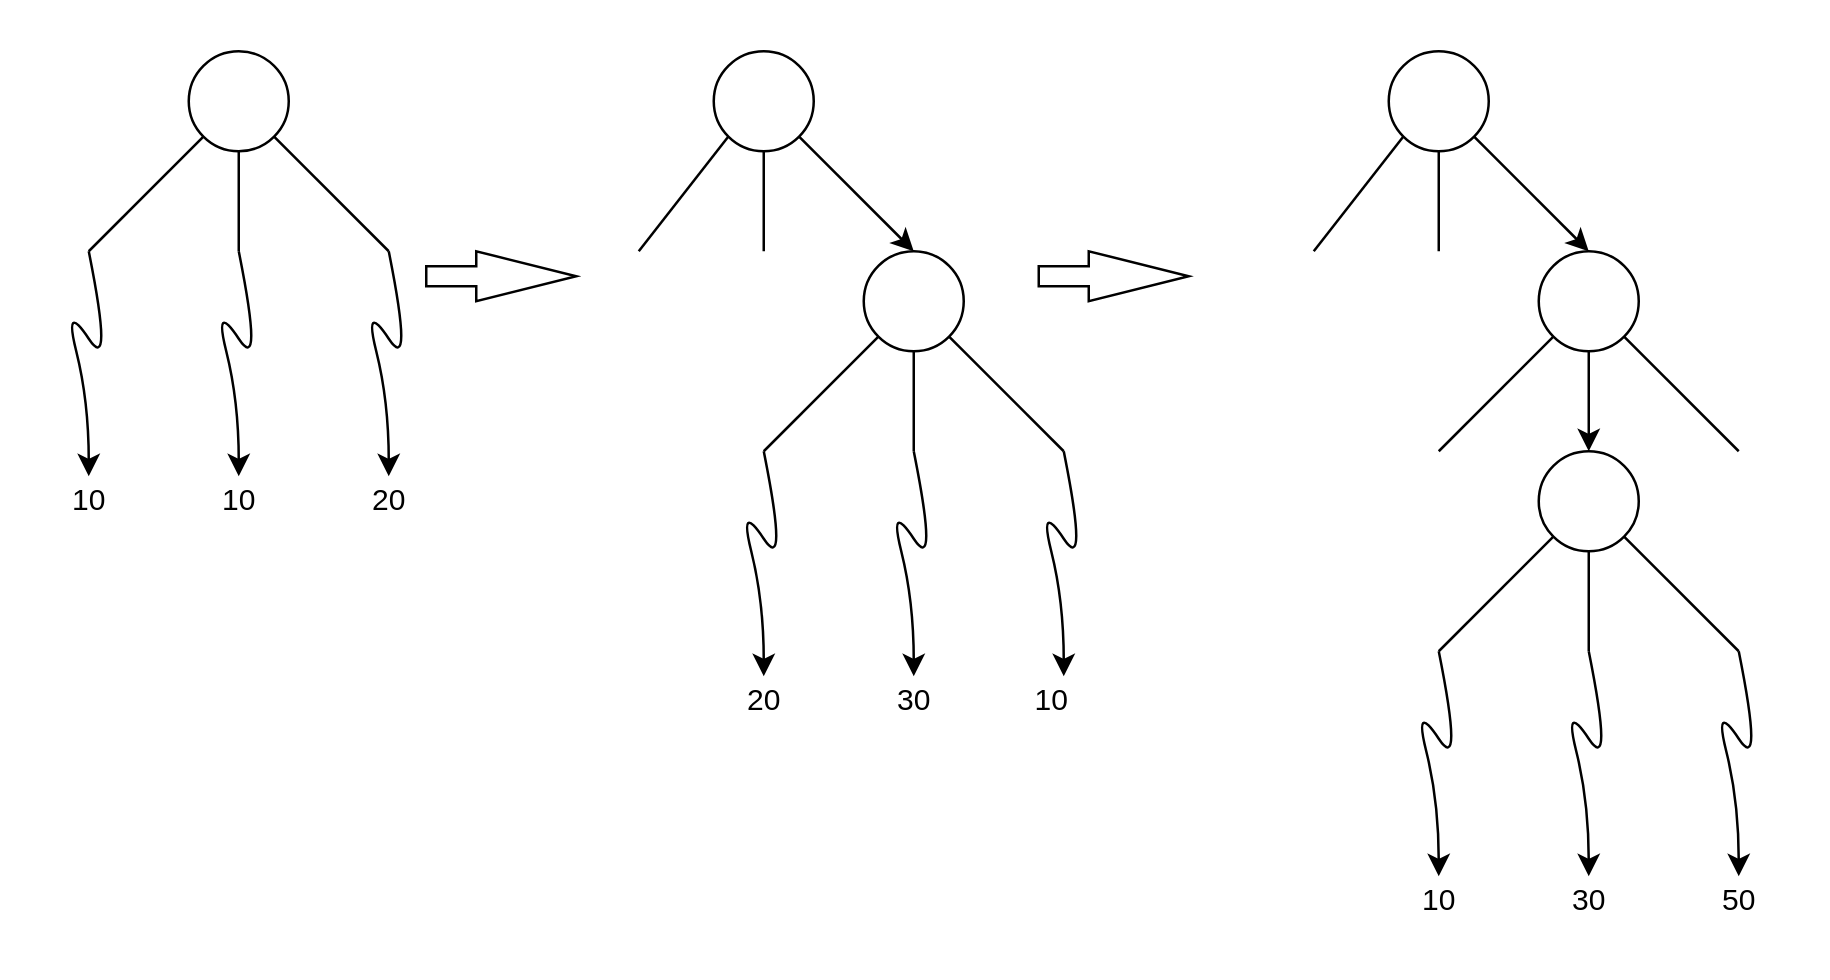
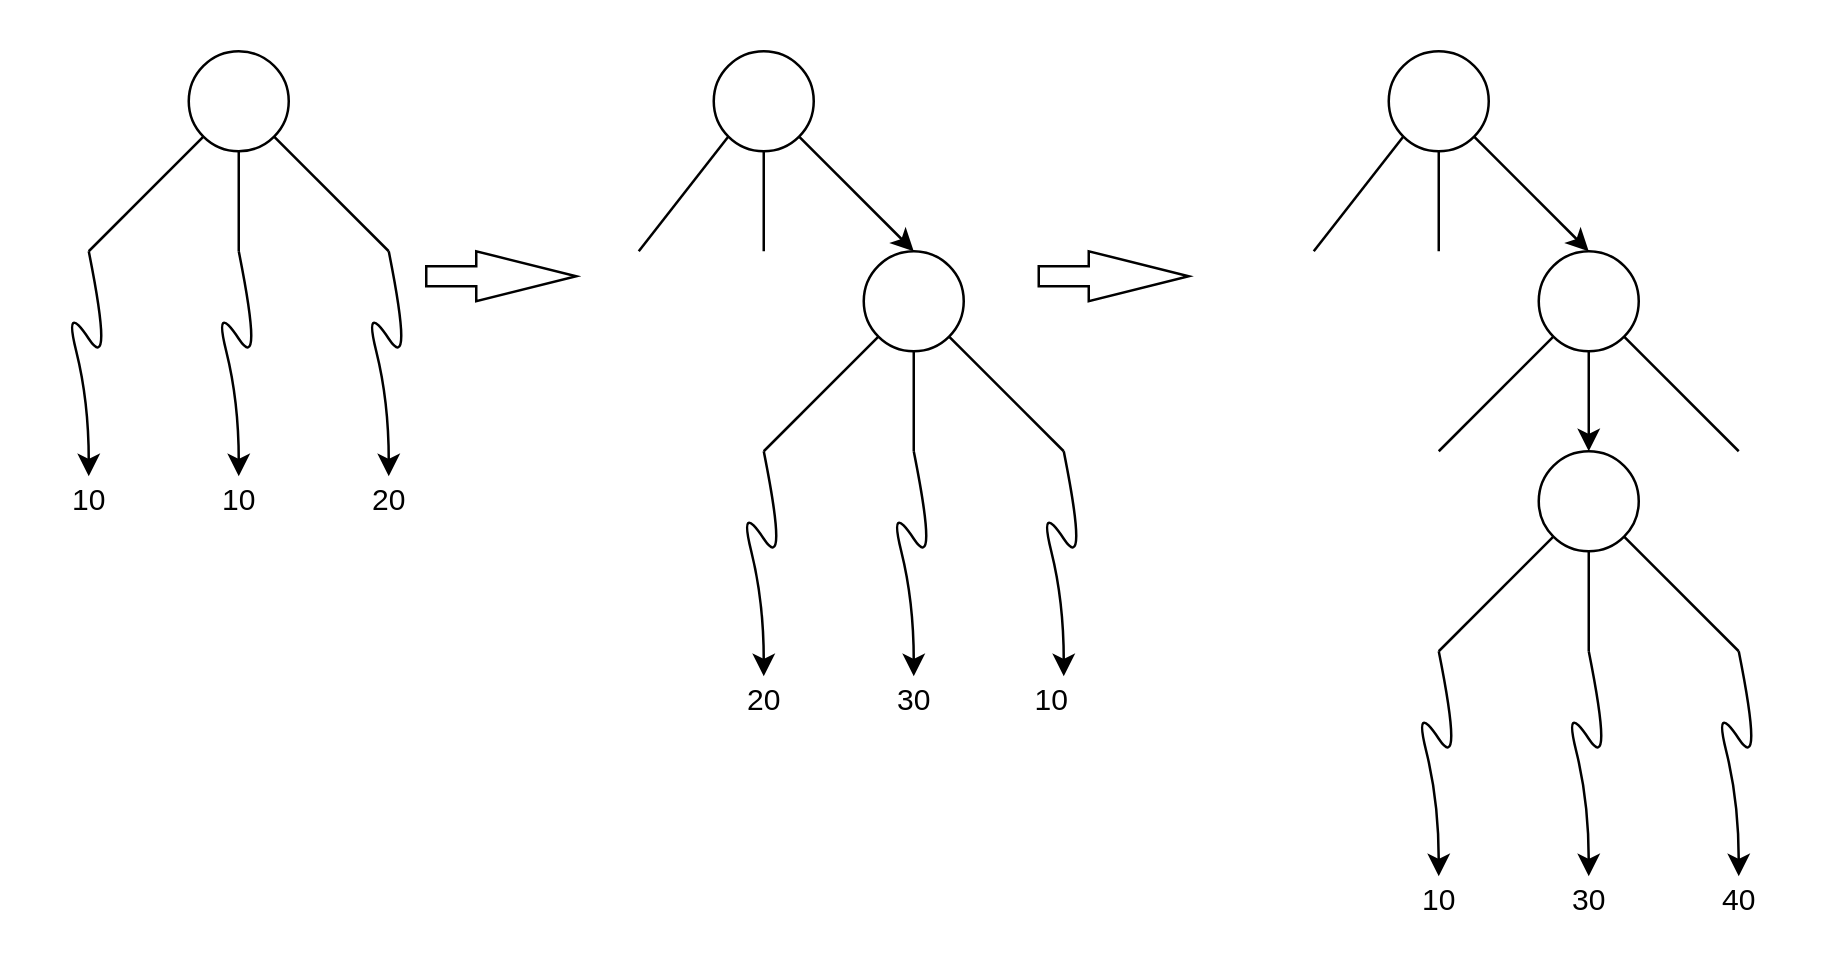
(1740, 901) -> (1740, 901)
